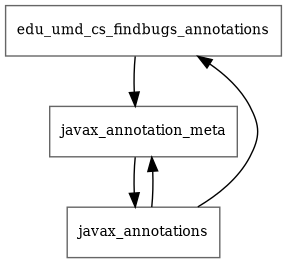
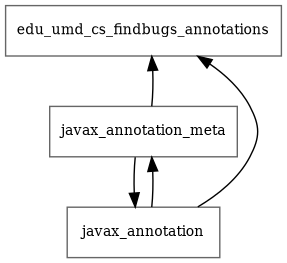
(134, 74) -> (153, 88)
(144, 232) -> (144, 232)
